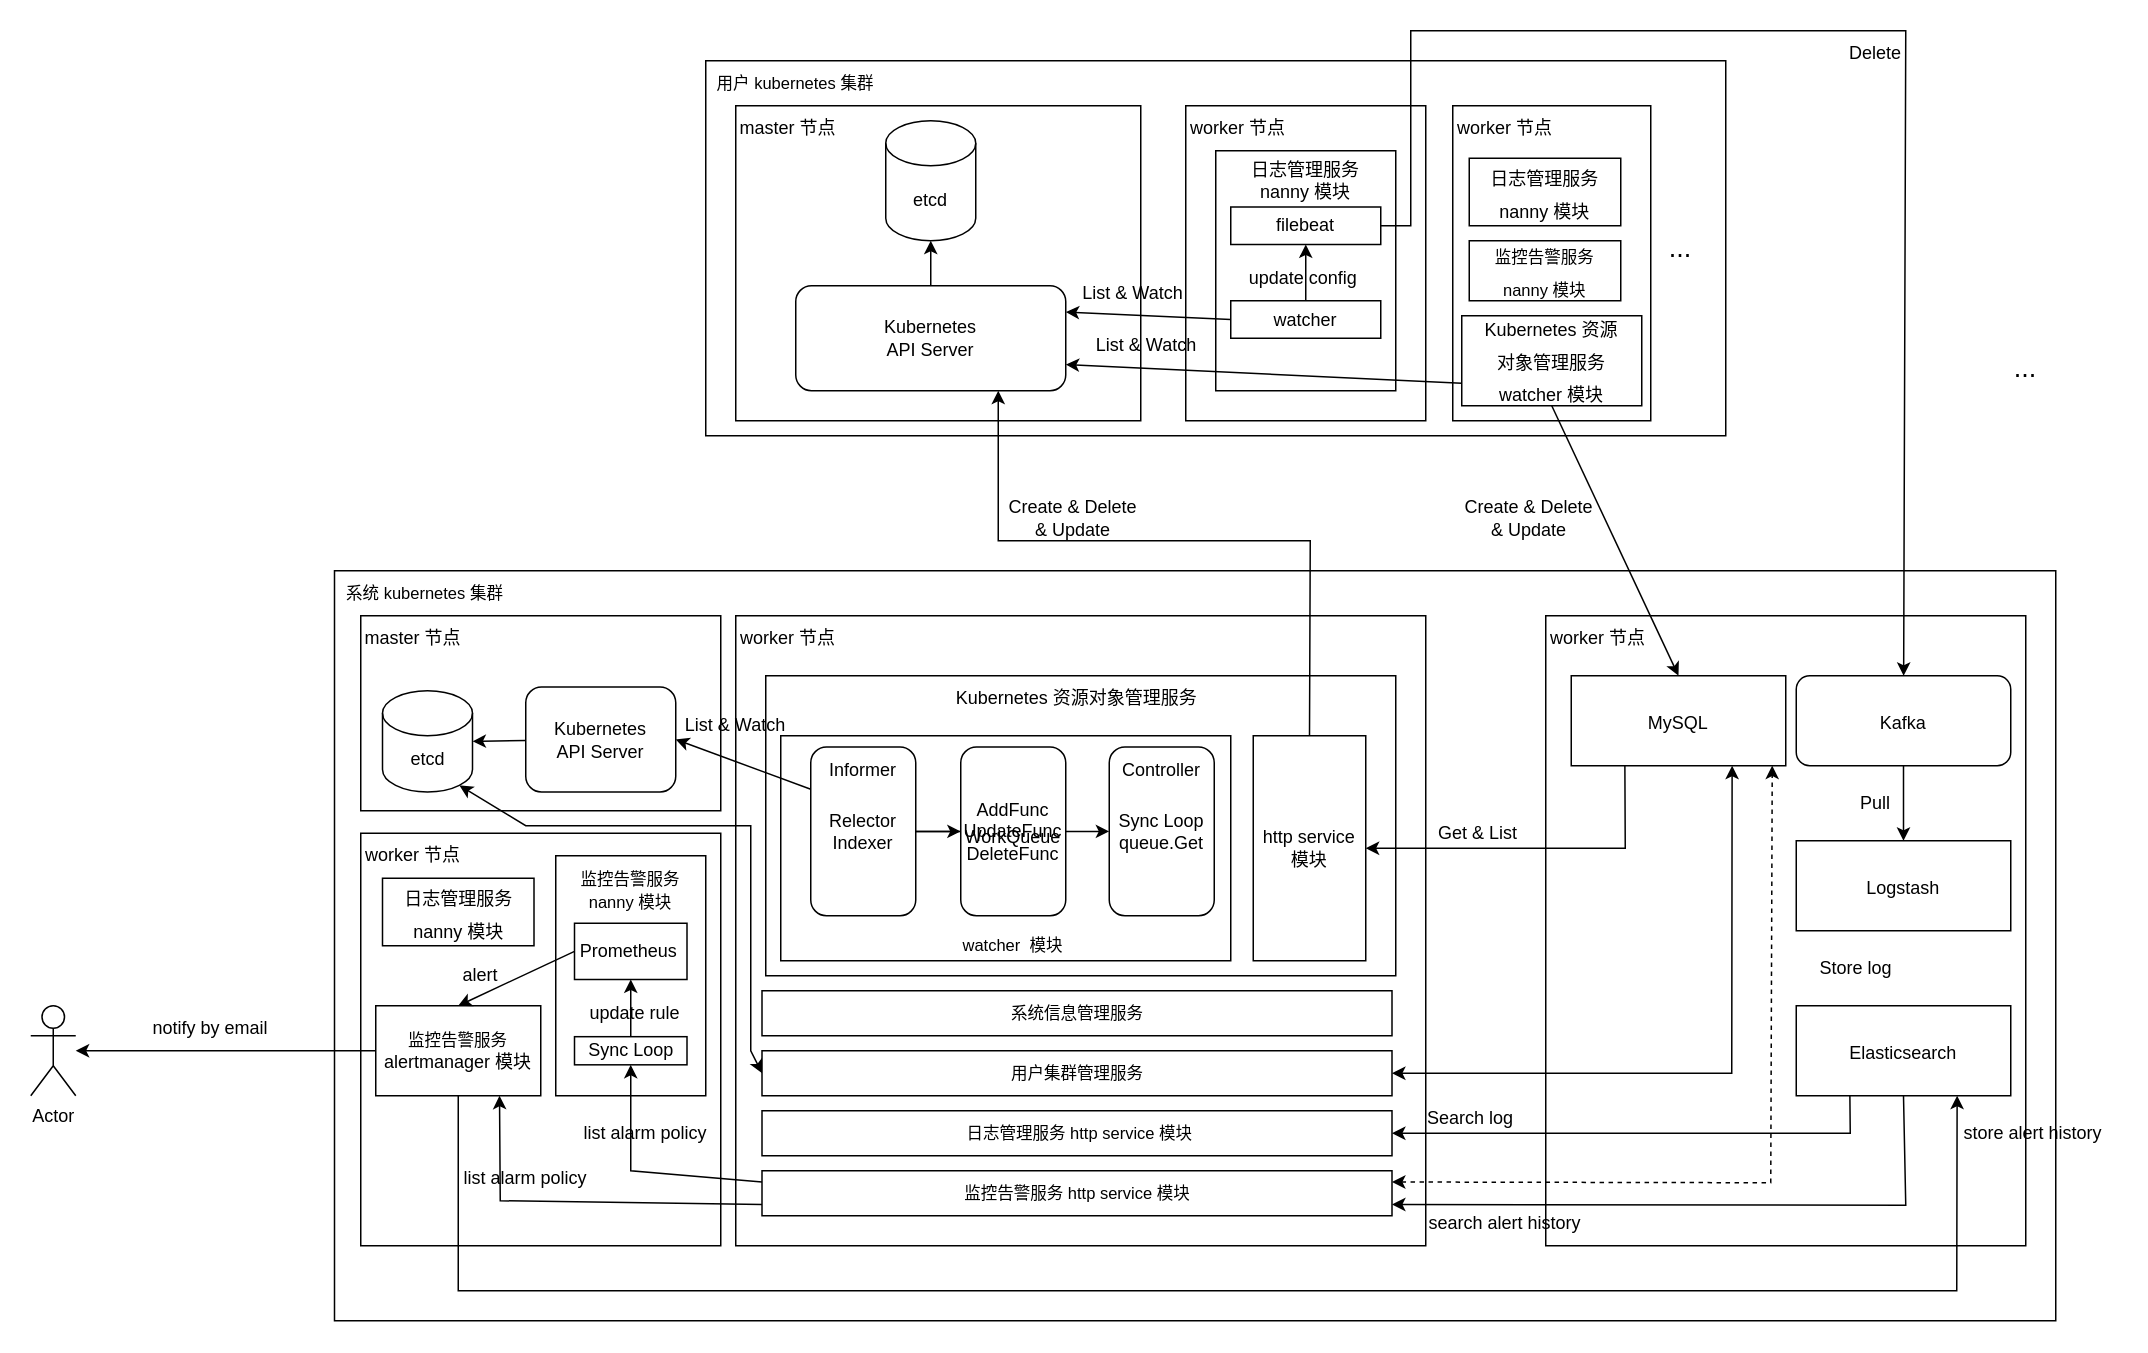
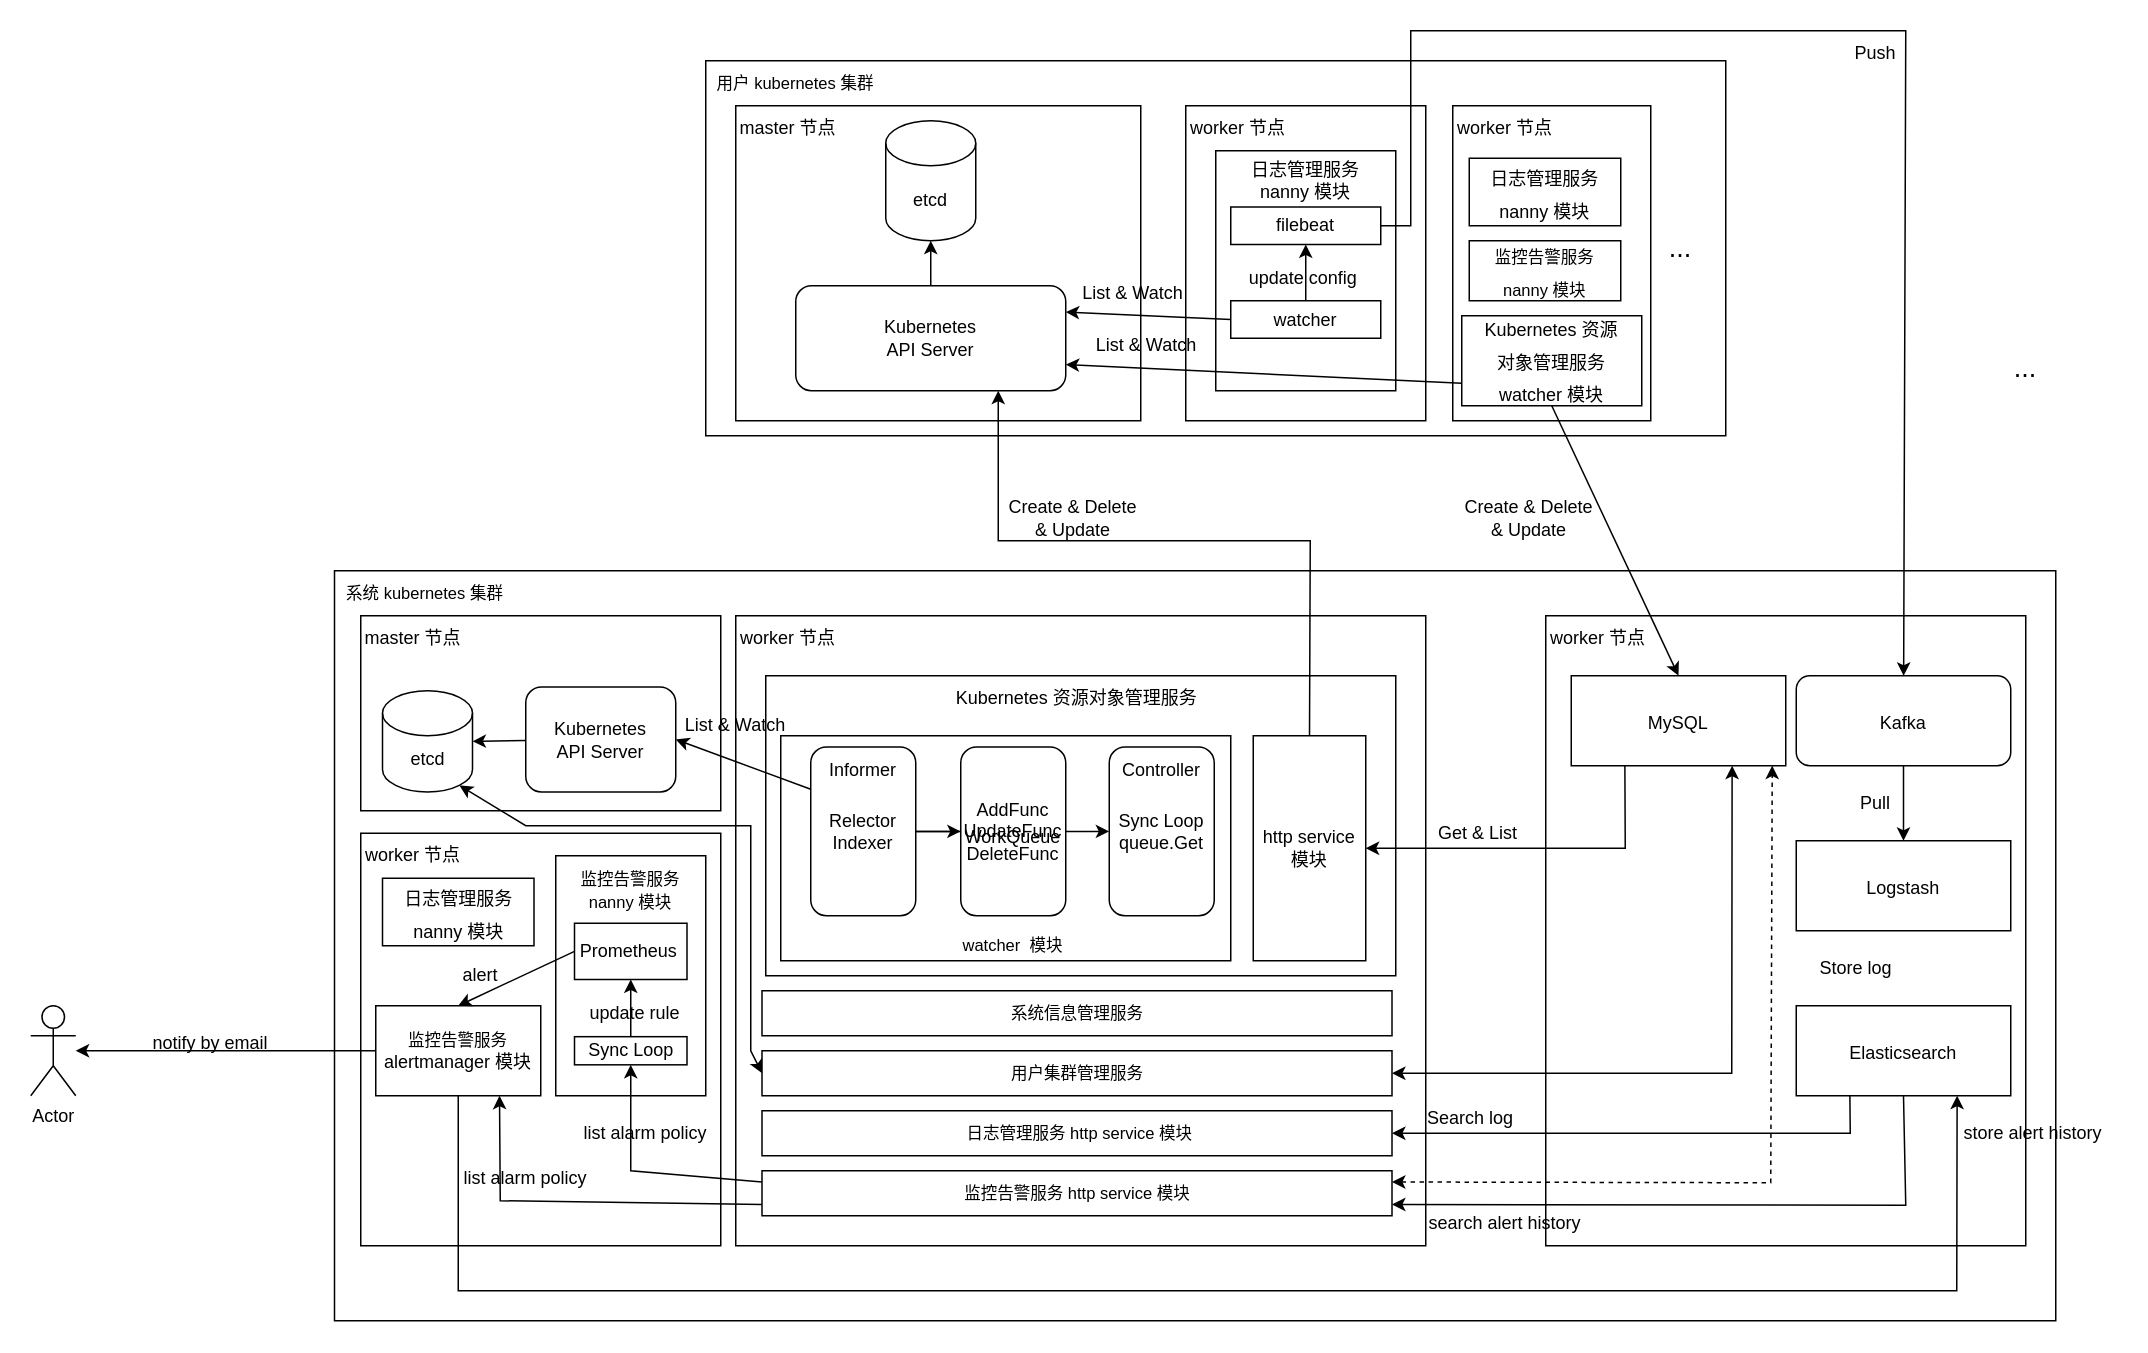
(1876, 53) -> (1876, 53)
(211, 1028) -> (211, 1043)
